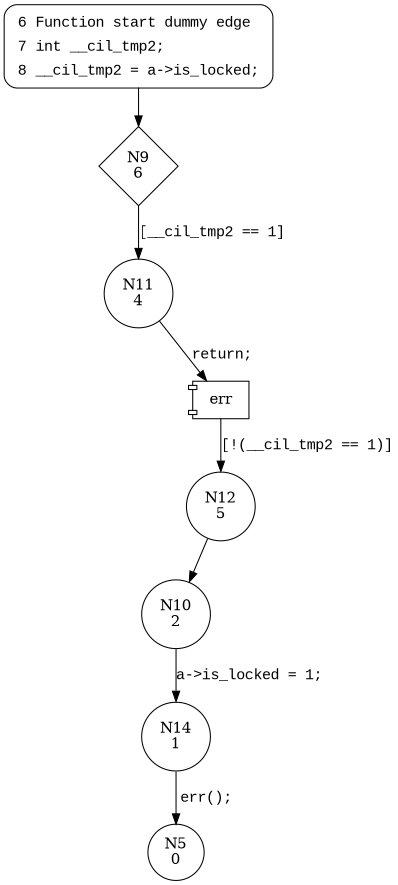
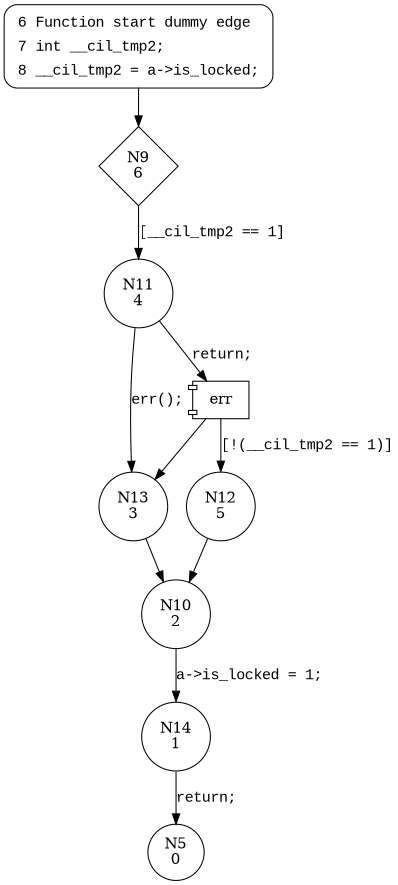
none -> (133, 506)
(206, 798) -> (206, 798)
